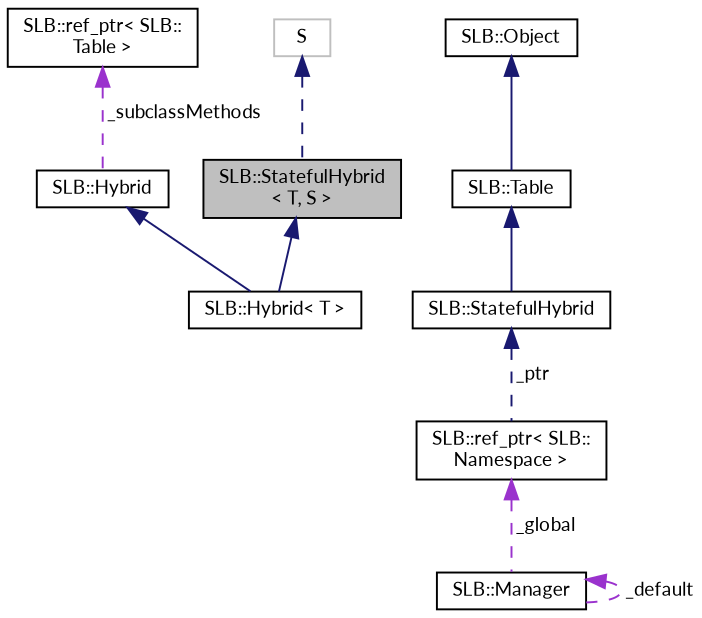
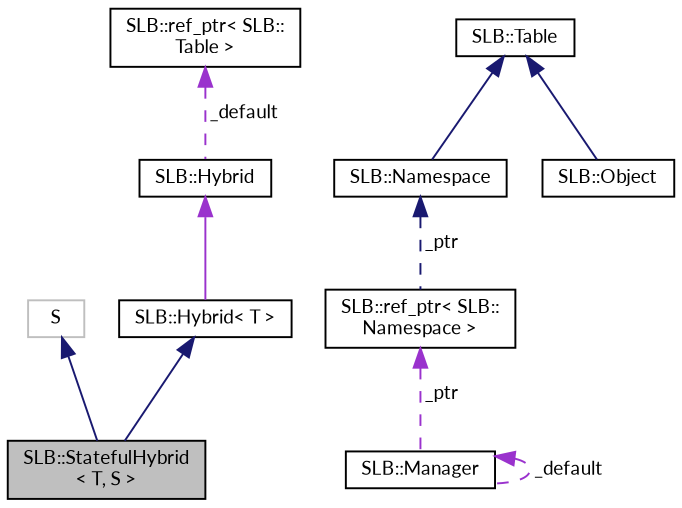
(182, 113) -> (242, 113)
(302, 118) -> (83, 398)
(512, 123) -> (567, 116)
(197, 255) -> (205, 259)
(285, 264) -> (154, 397)
(512, 310) -> (420, 178)
(544, 526) -> (440, 394)
